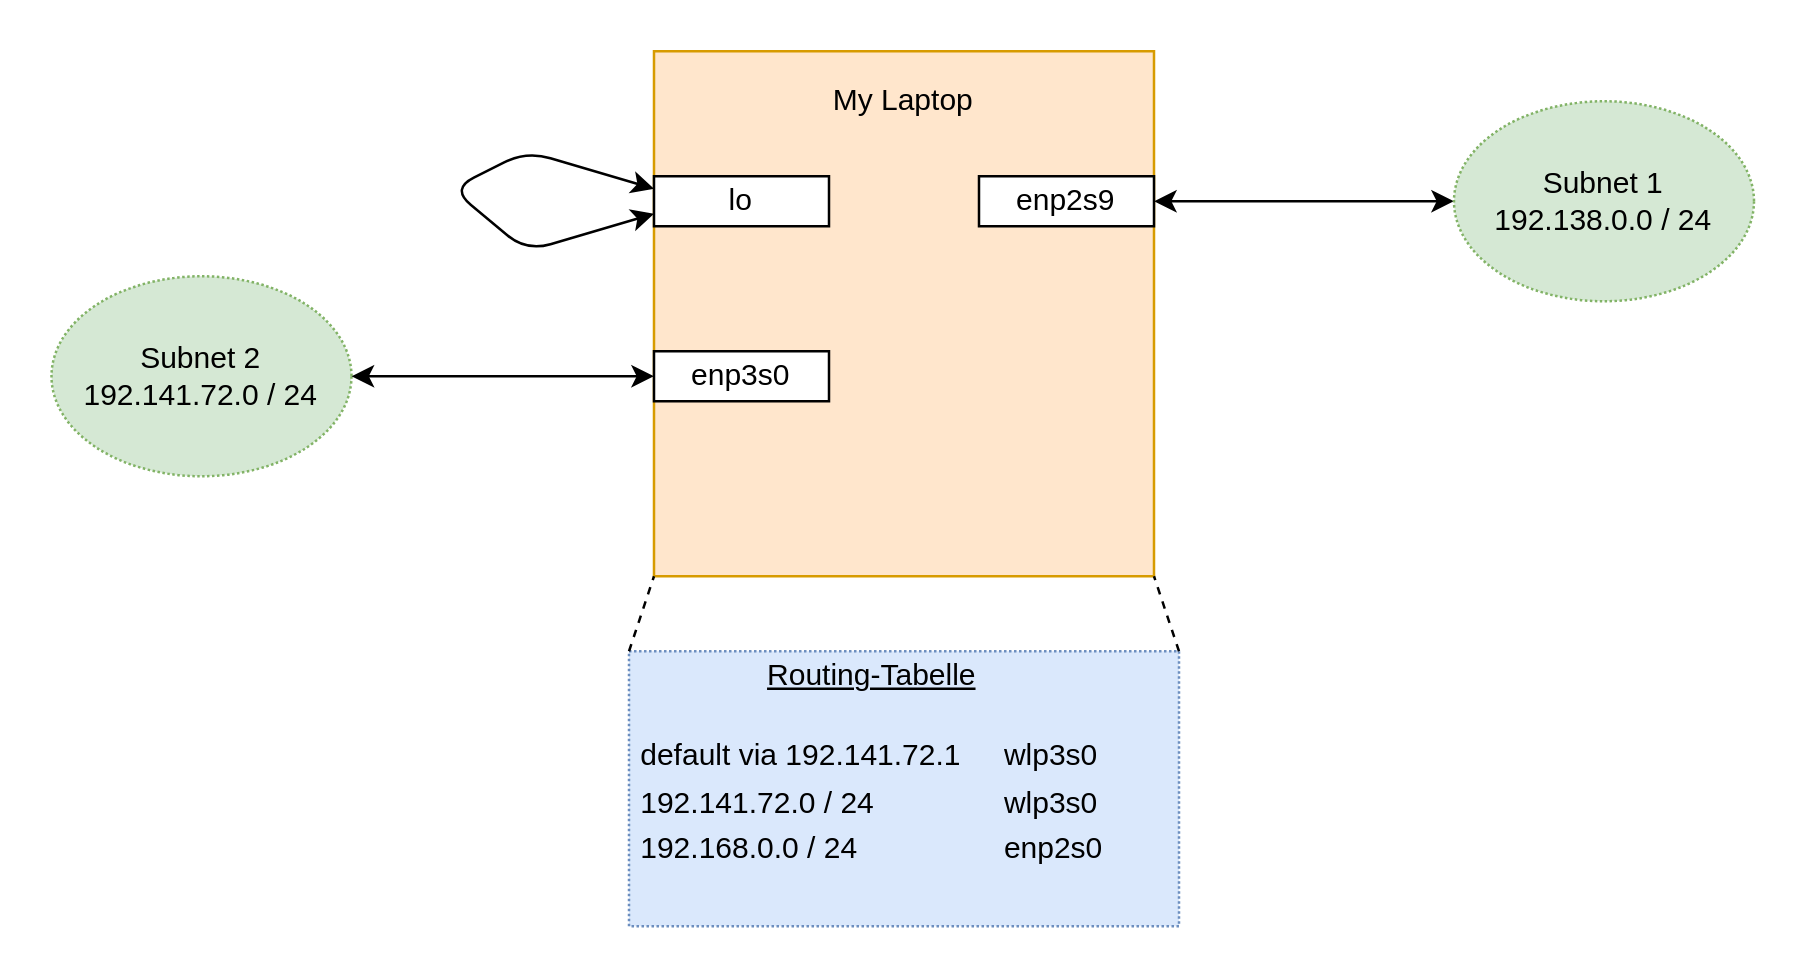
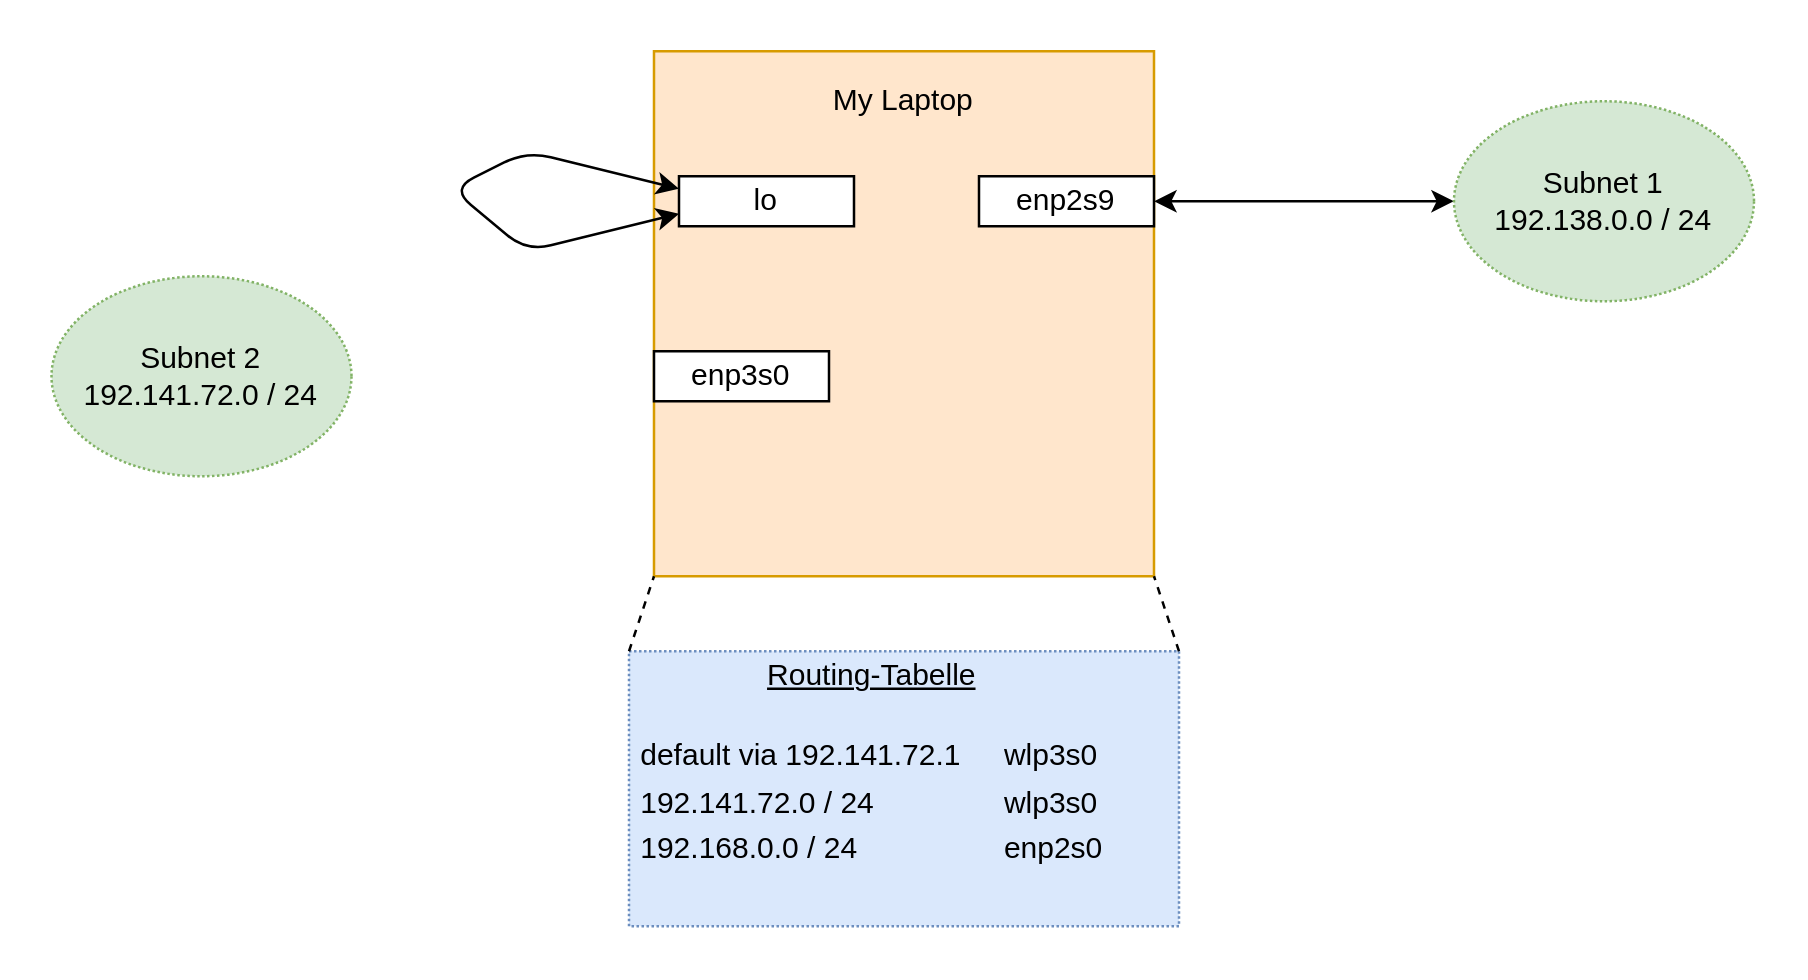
(741, 201) -> (766, 201)
(503, 376) -> none
